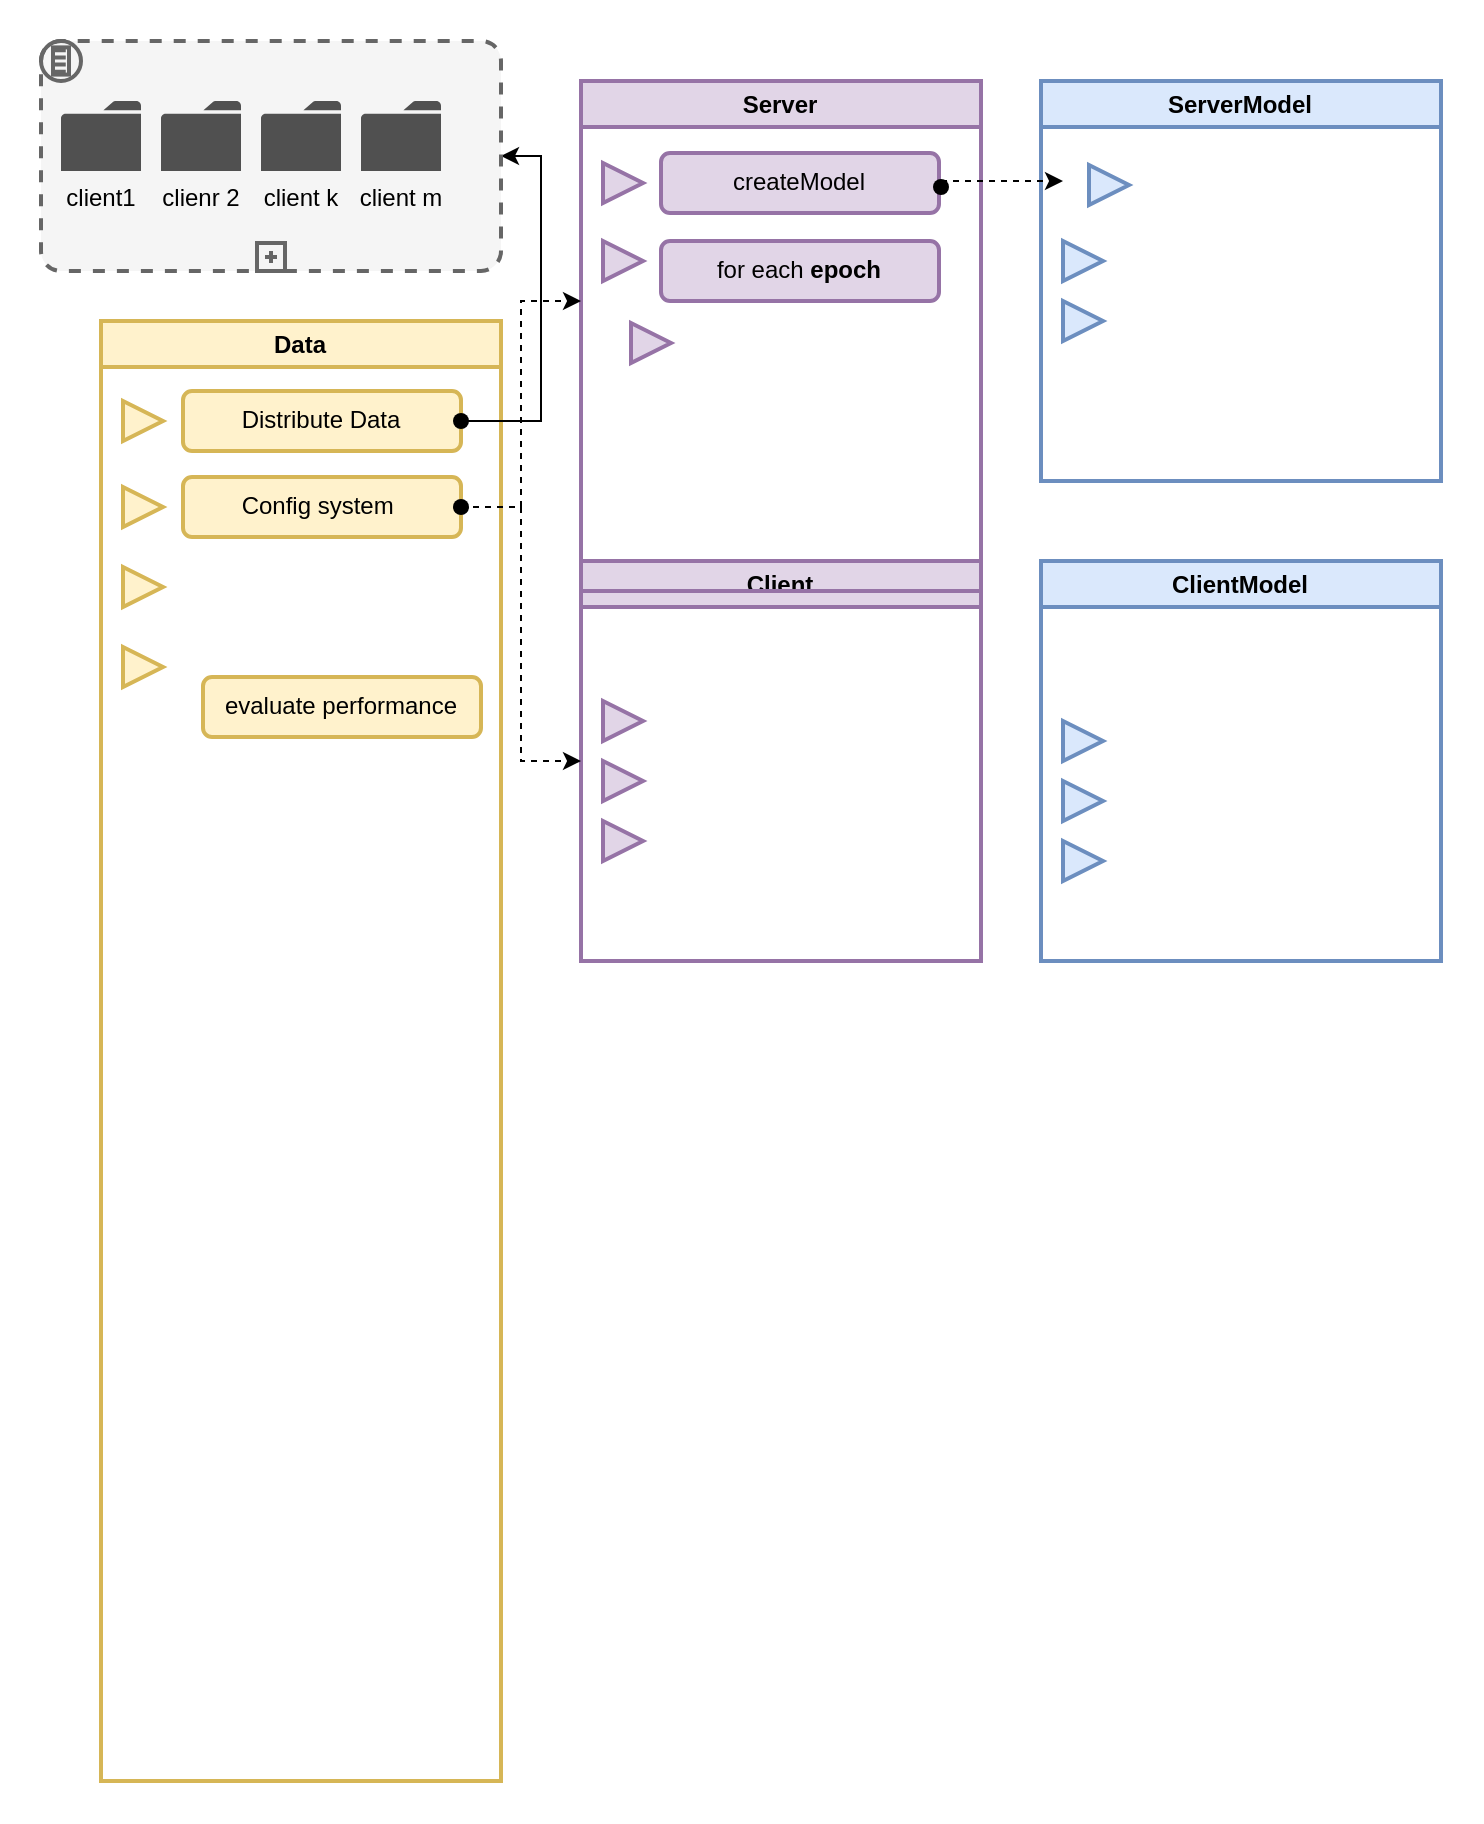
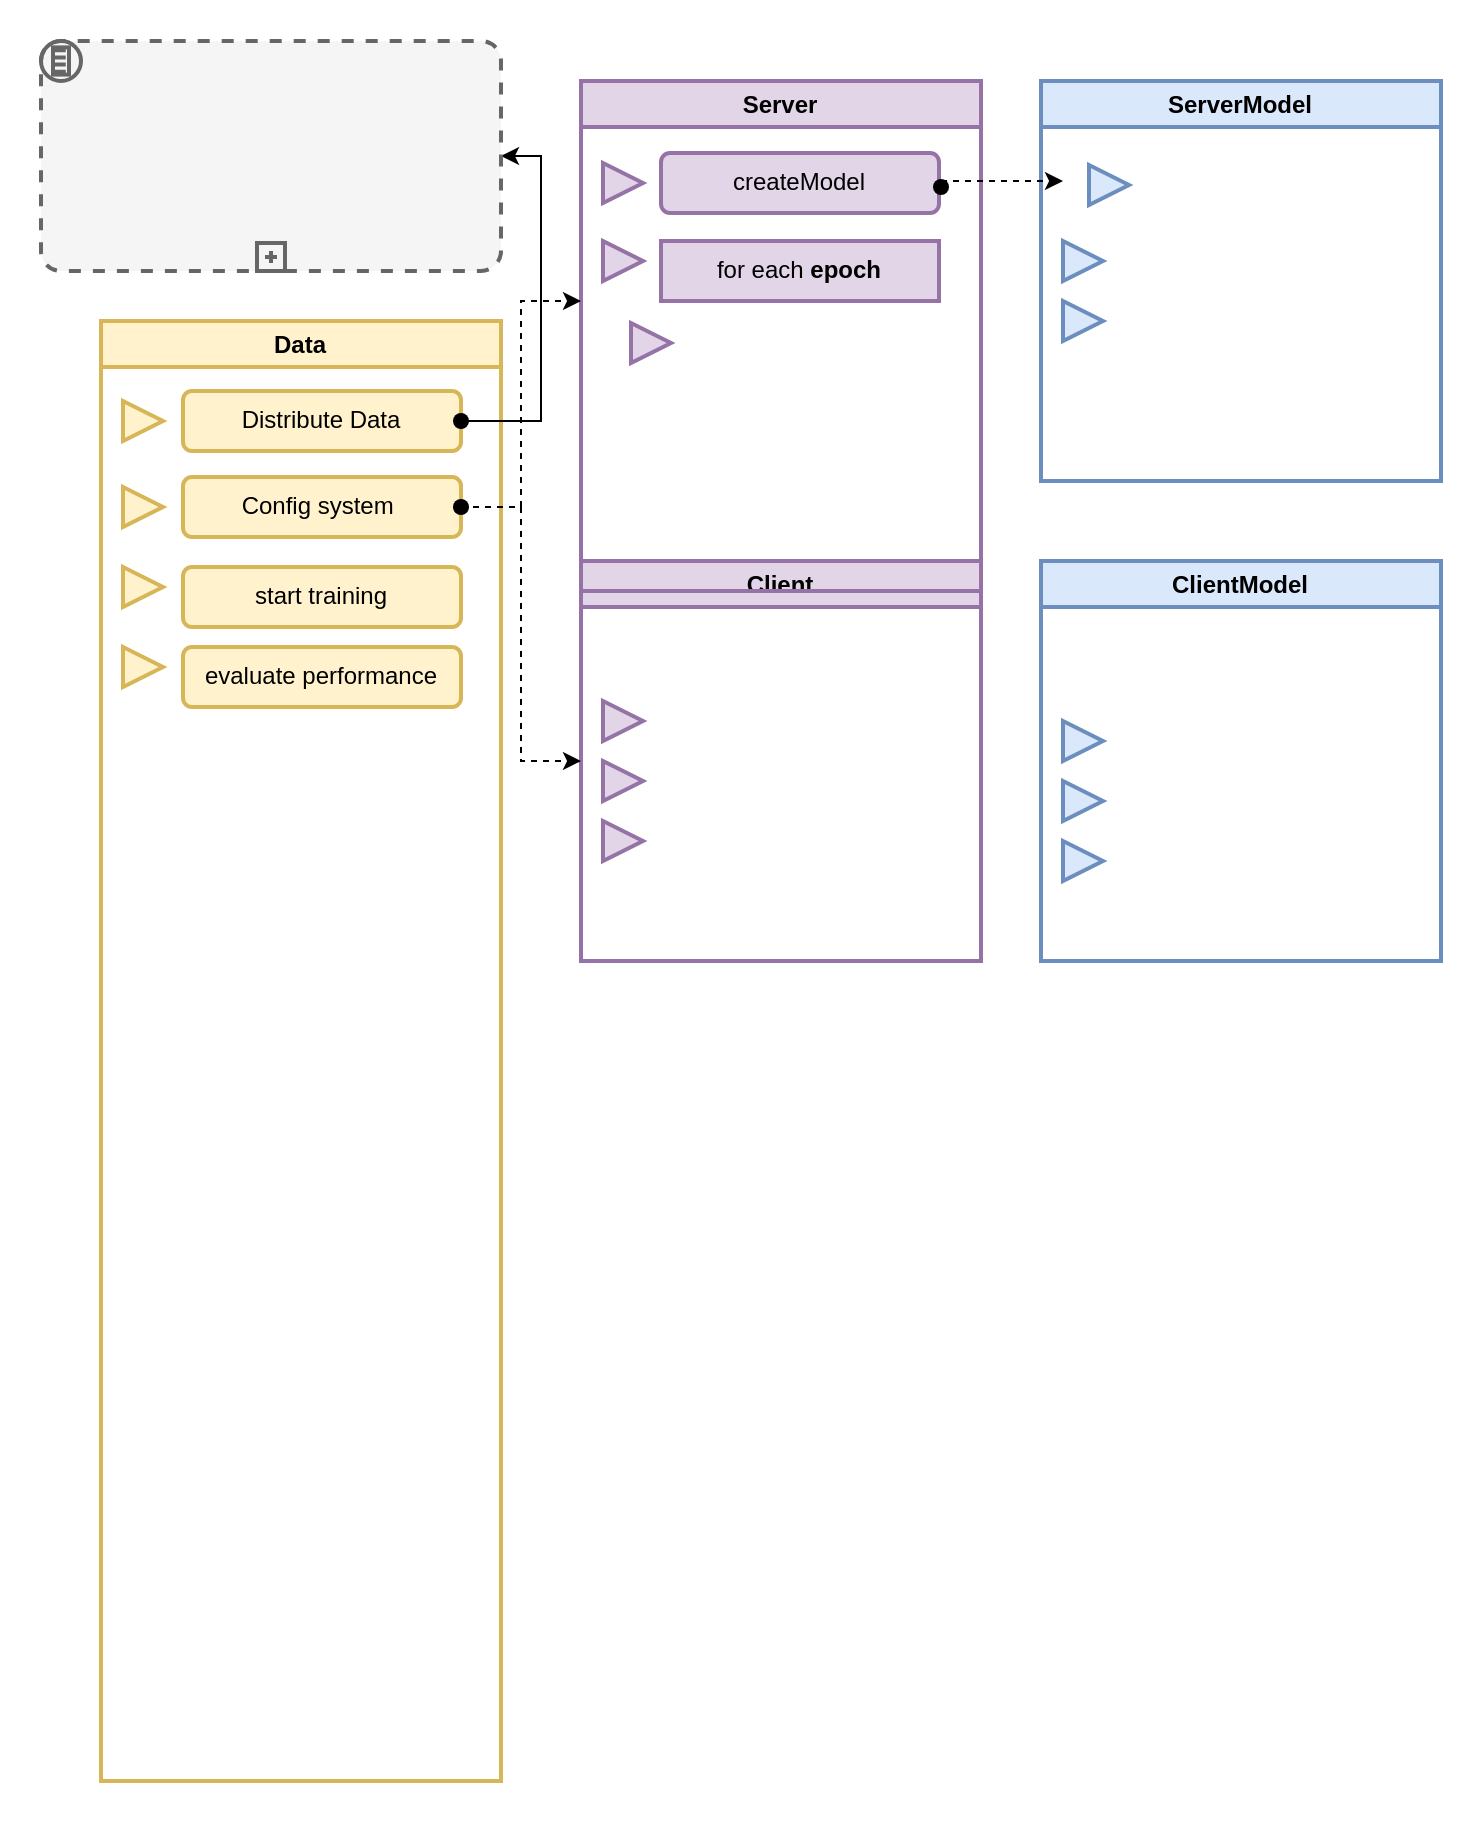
(101, 136) -> none
(201, 136) -> none
(301, 136) -> none
(401, 136) -> none
(800, 271) -> (800, 271)
none -> (322, 597)
(342, 707) -> (322, 677)
